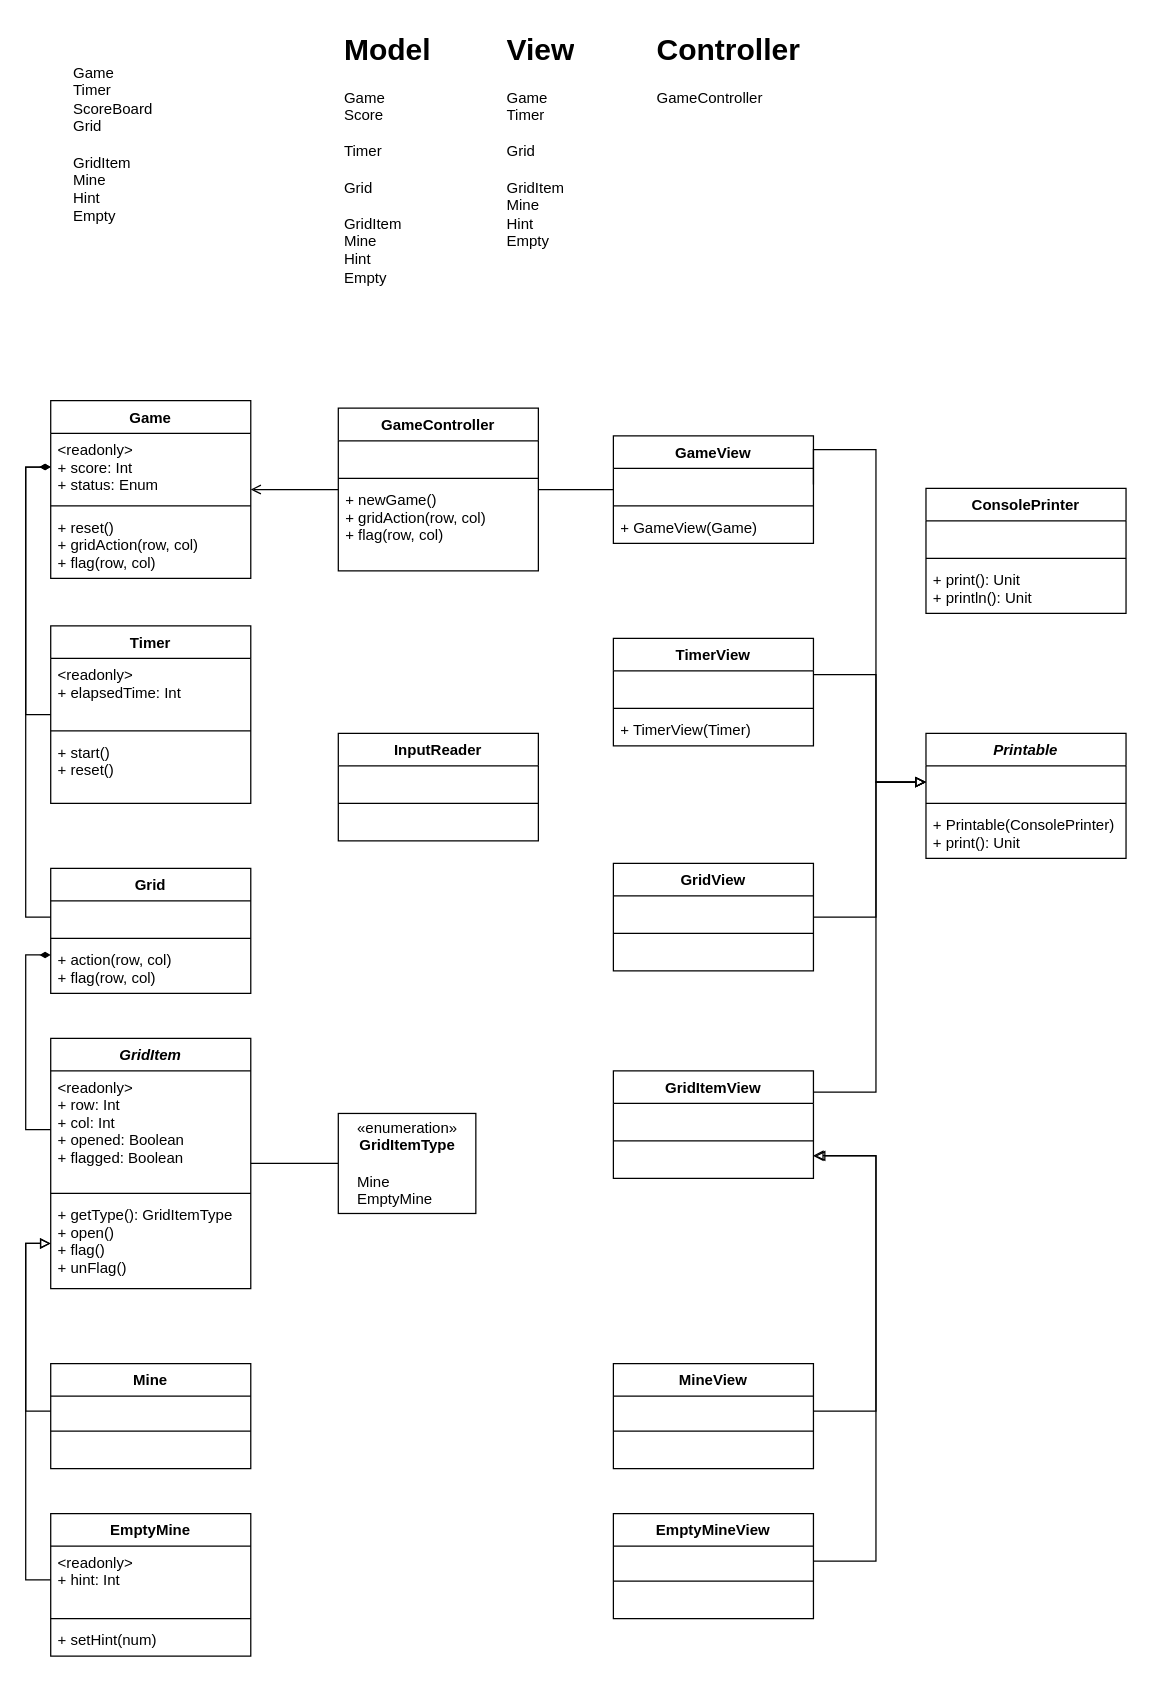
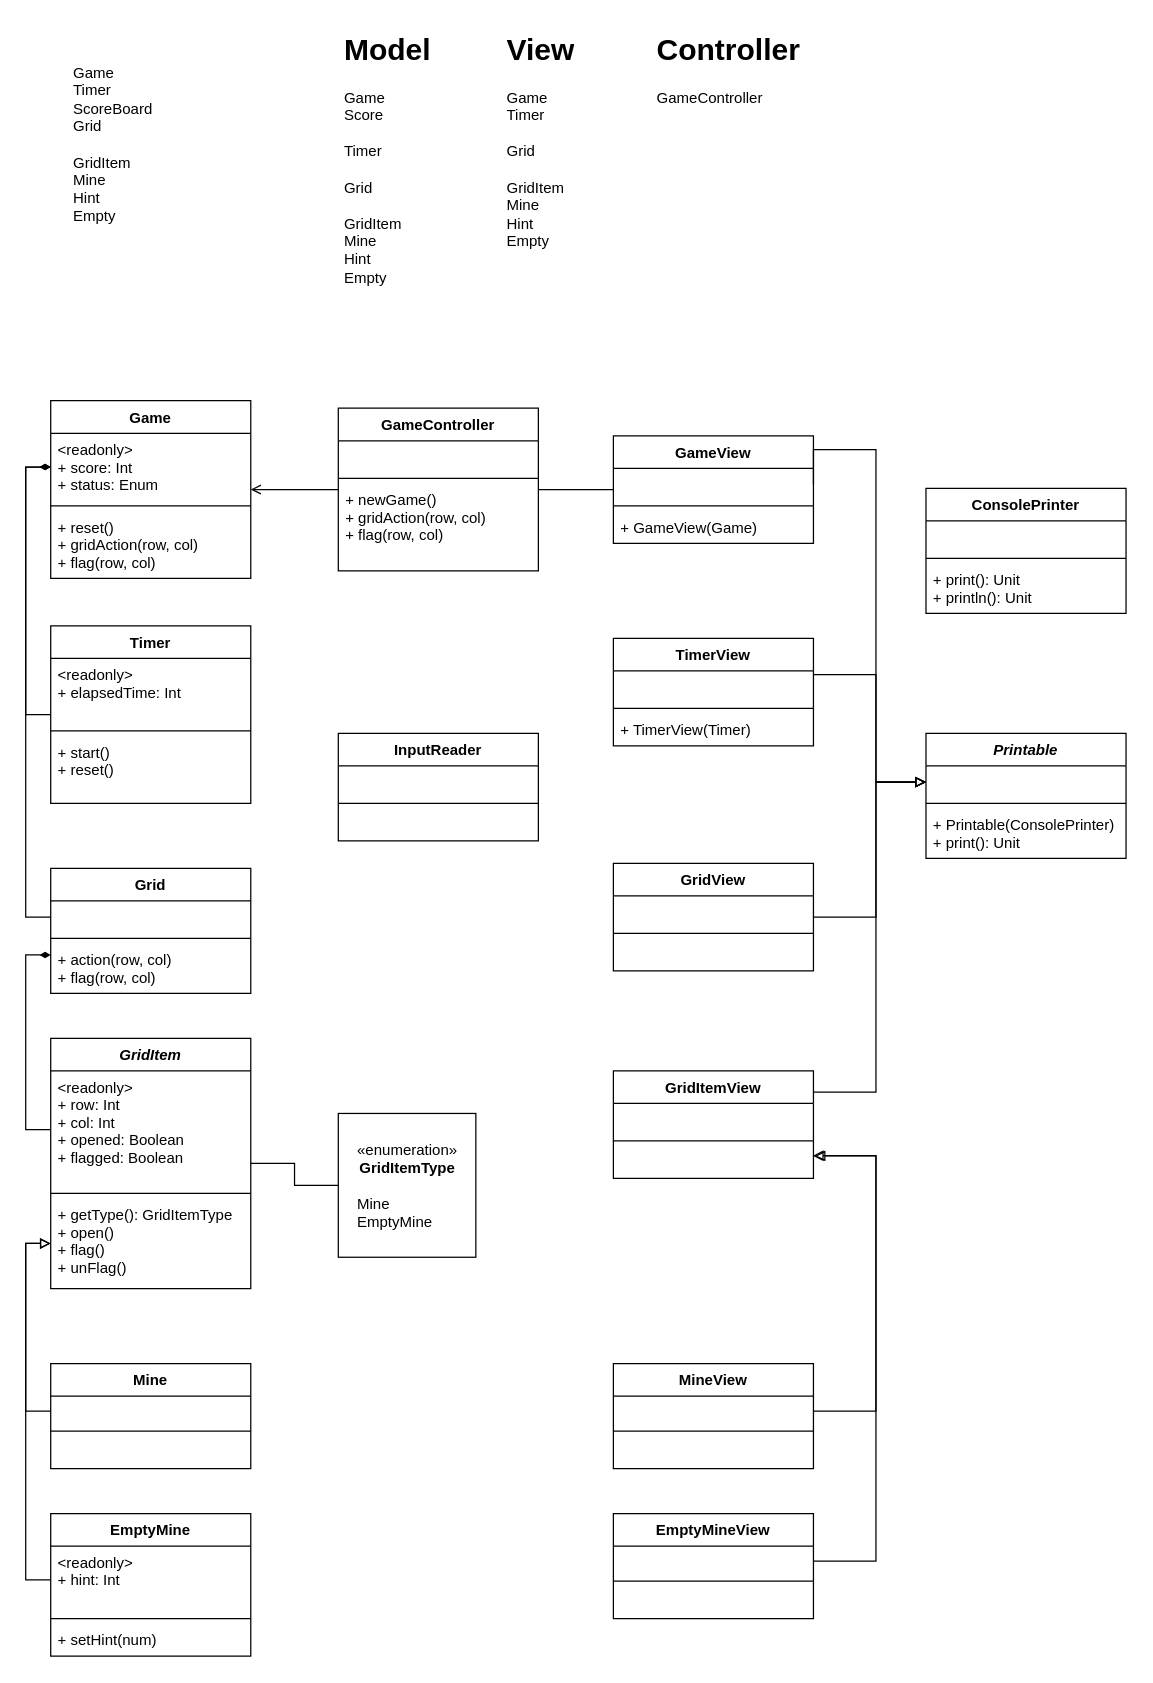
(407, 1163) -> (407, 1185)
